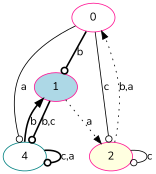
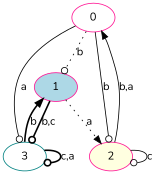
(76, 50) -> (76, 50)
(107, 87) -> (107, 87)
(119, 89) -> (119, 89)
(25, 157) -> (25, 157)
